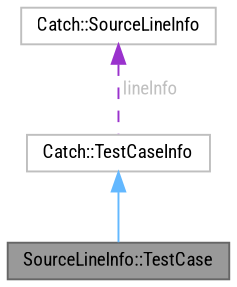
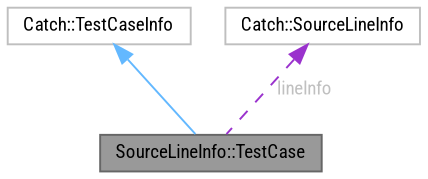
(118, 99) -> (260, 97)
